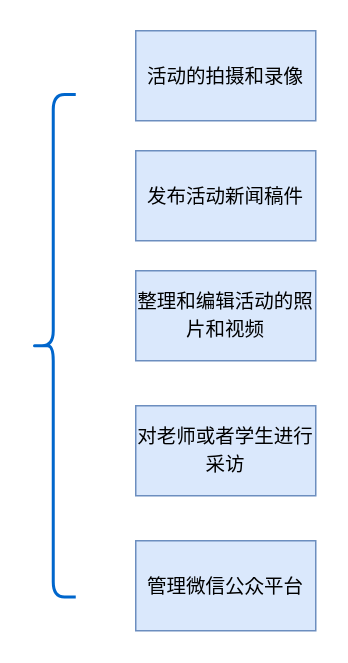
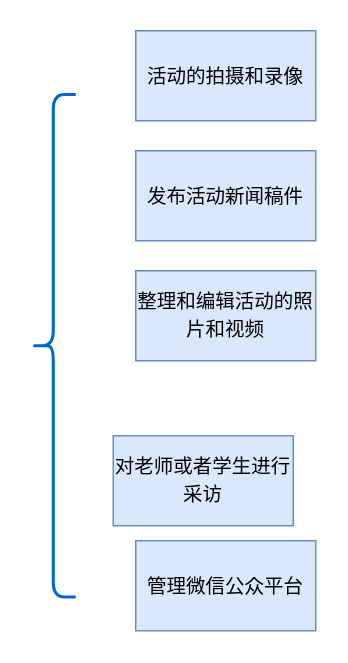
(226, 451) -> (203, 481)
